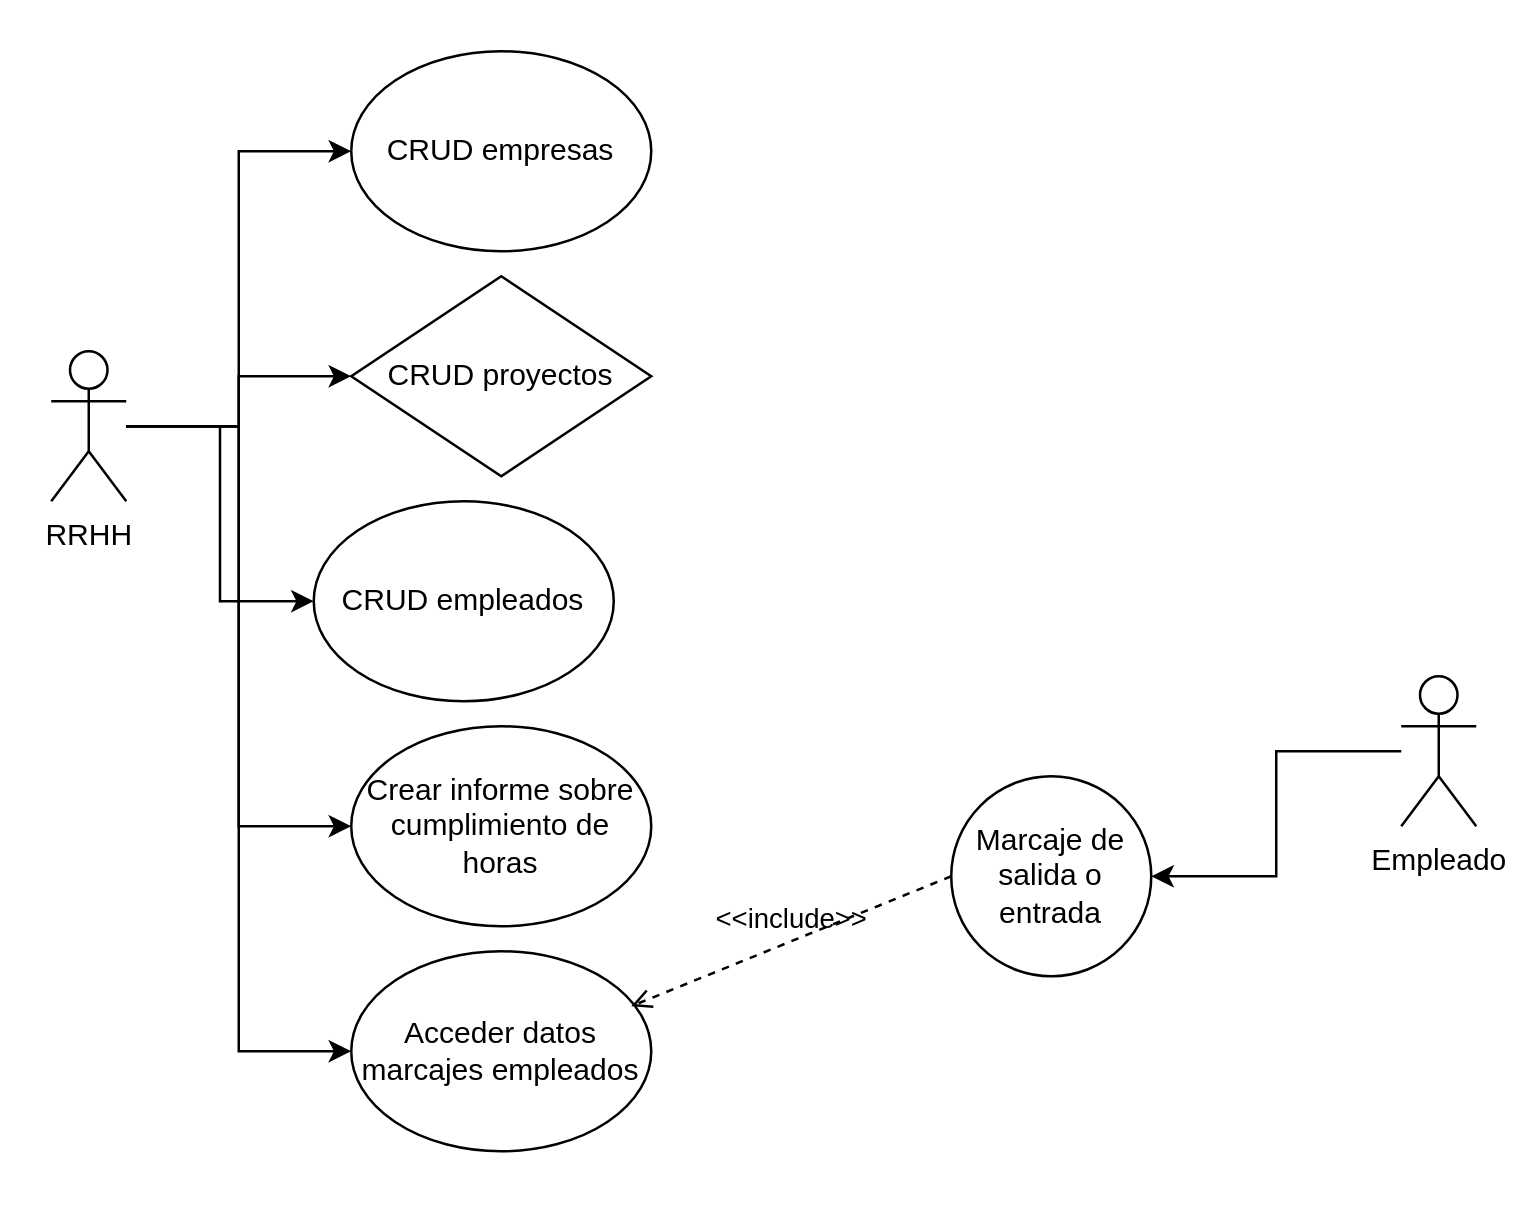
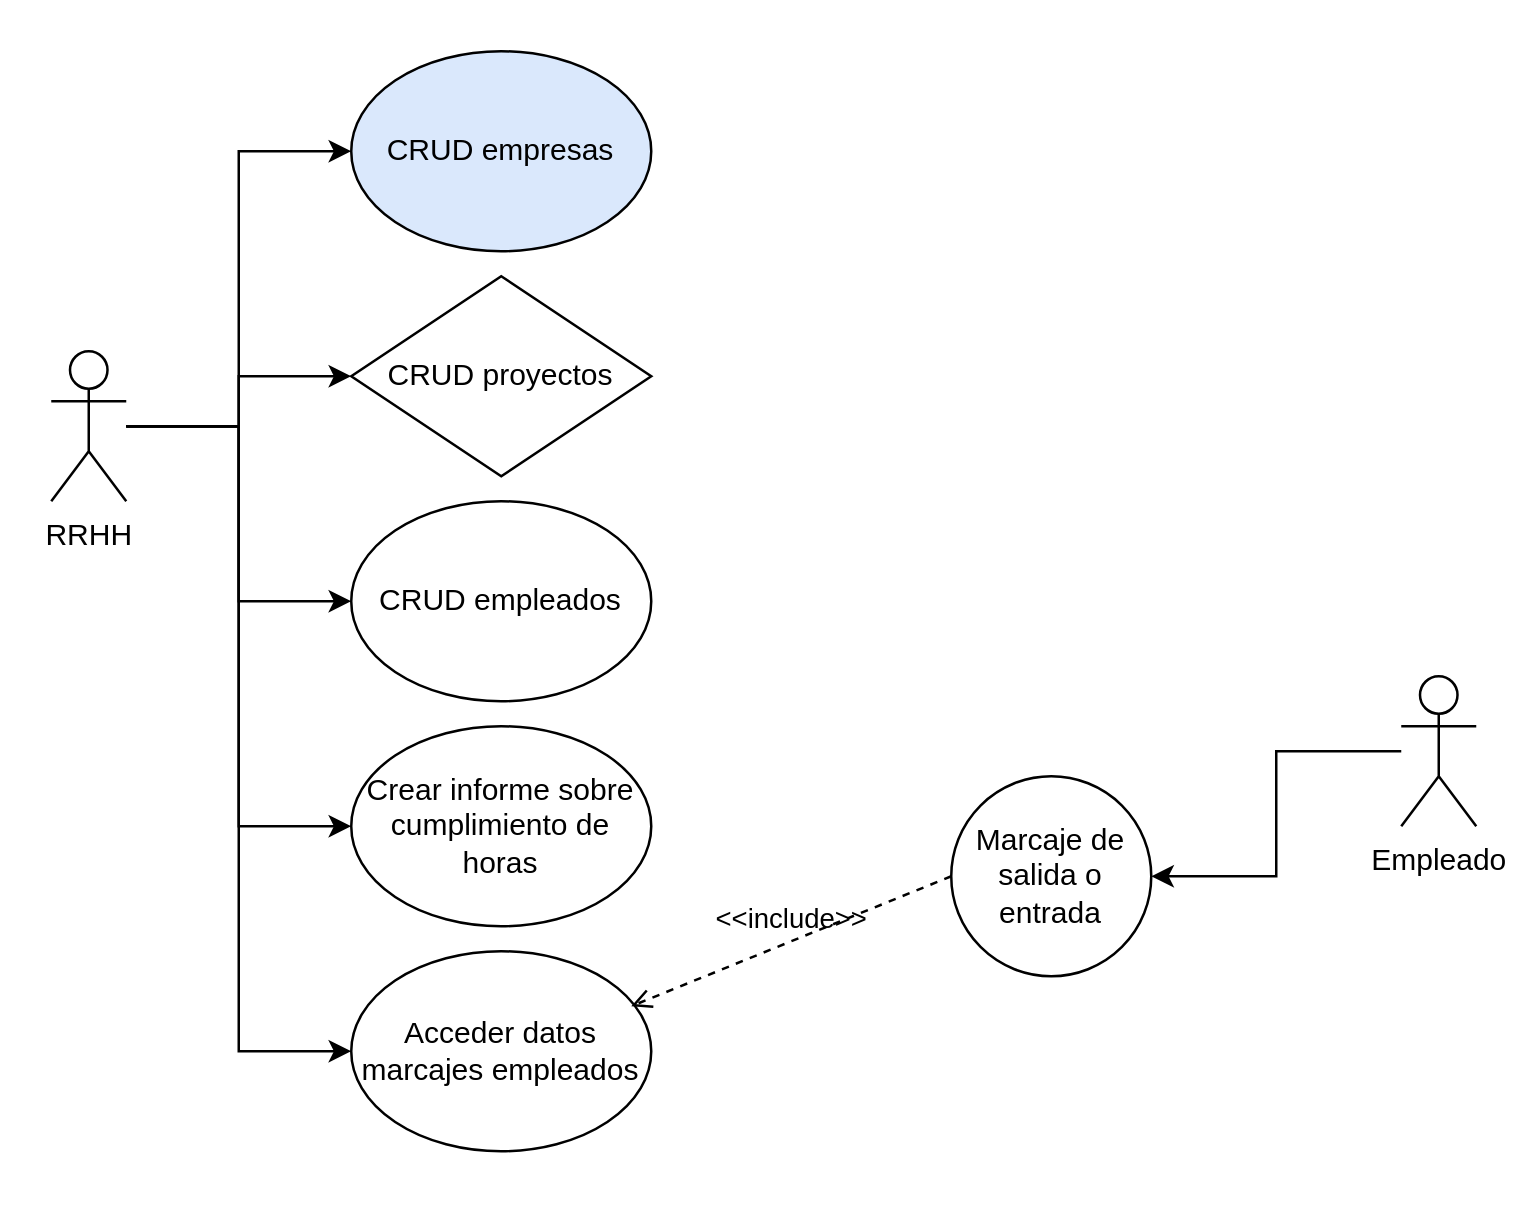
(501, 151) -> (501, 151)
(464, 601) -> (501, 601)
